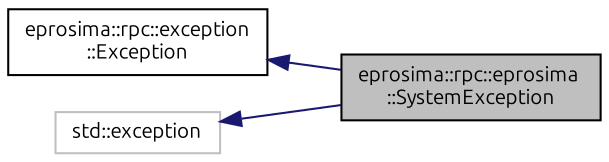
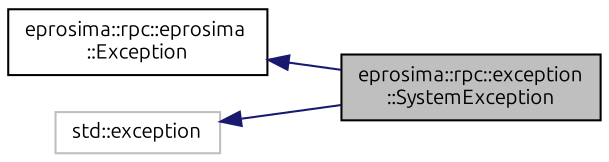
(138, 42) -> (138, 42)
(471, 87) -> (471, 87)
